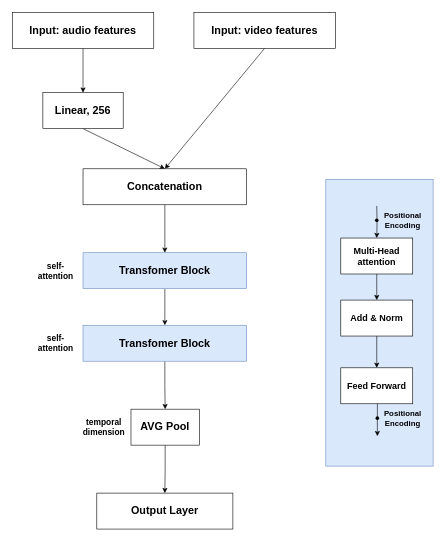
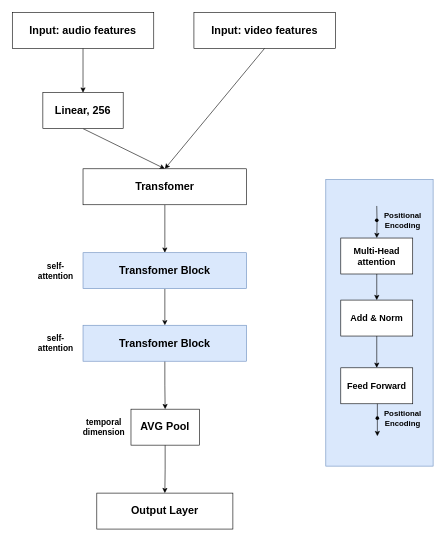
(165, 187) -> (165, 187)
